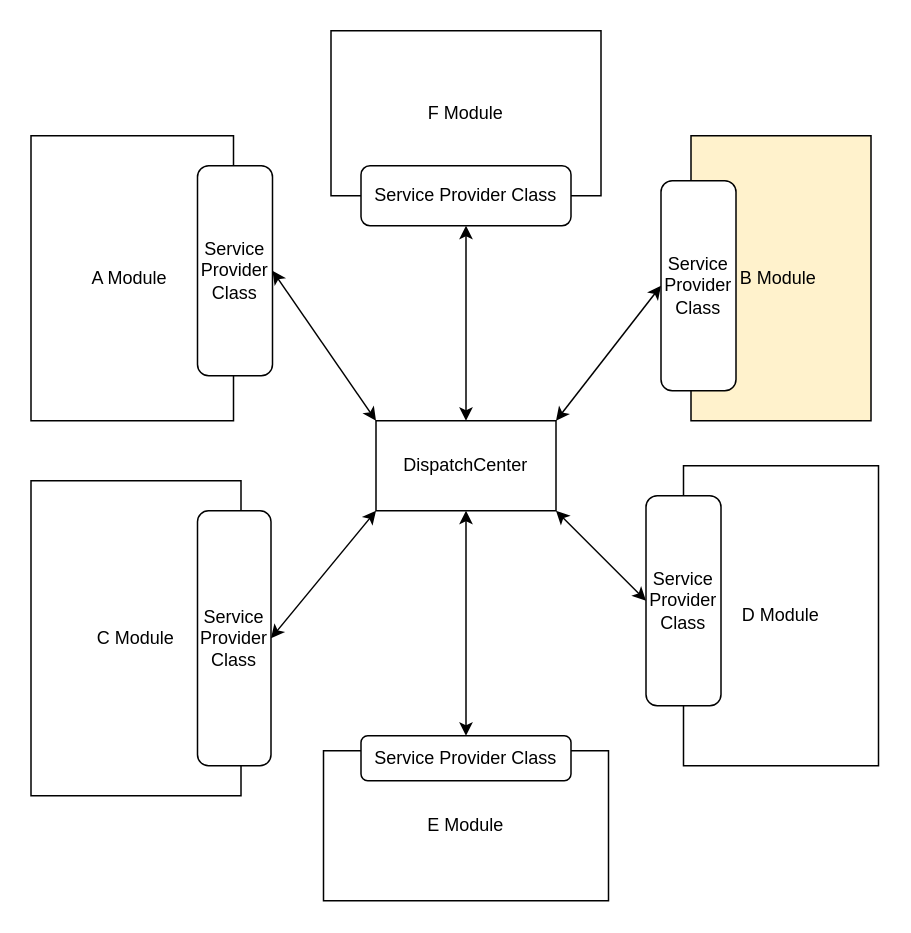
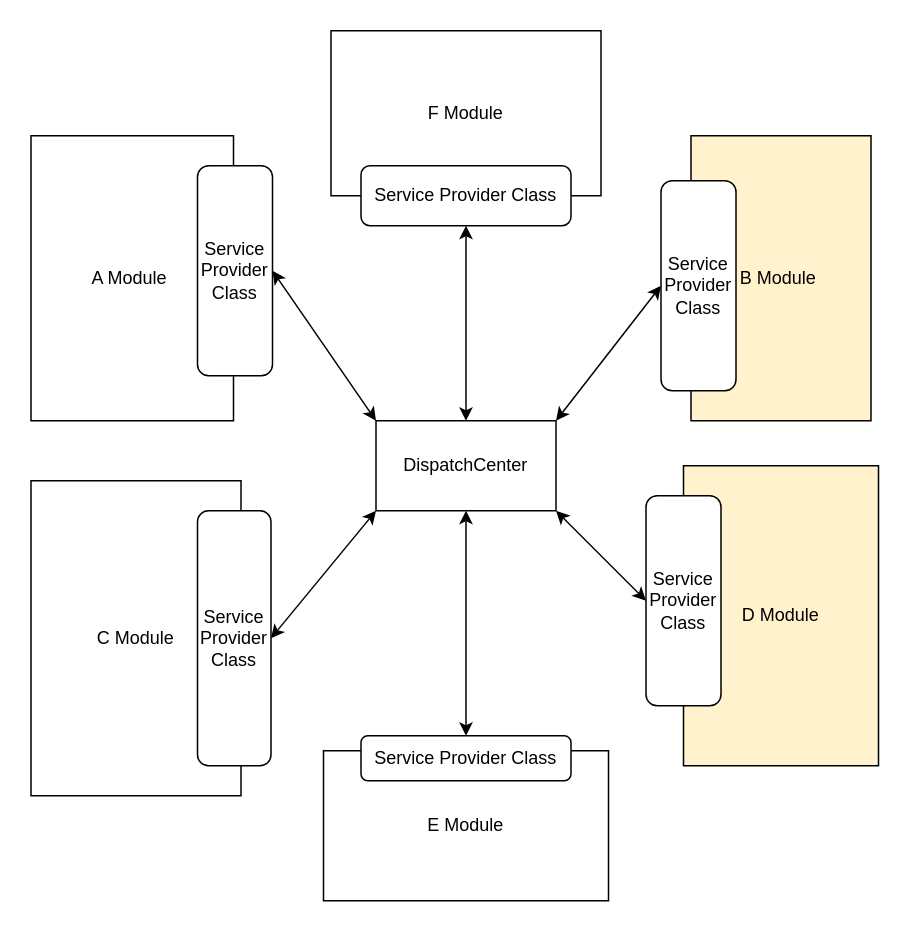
(781, 616) -> (781, 616)
